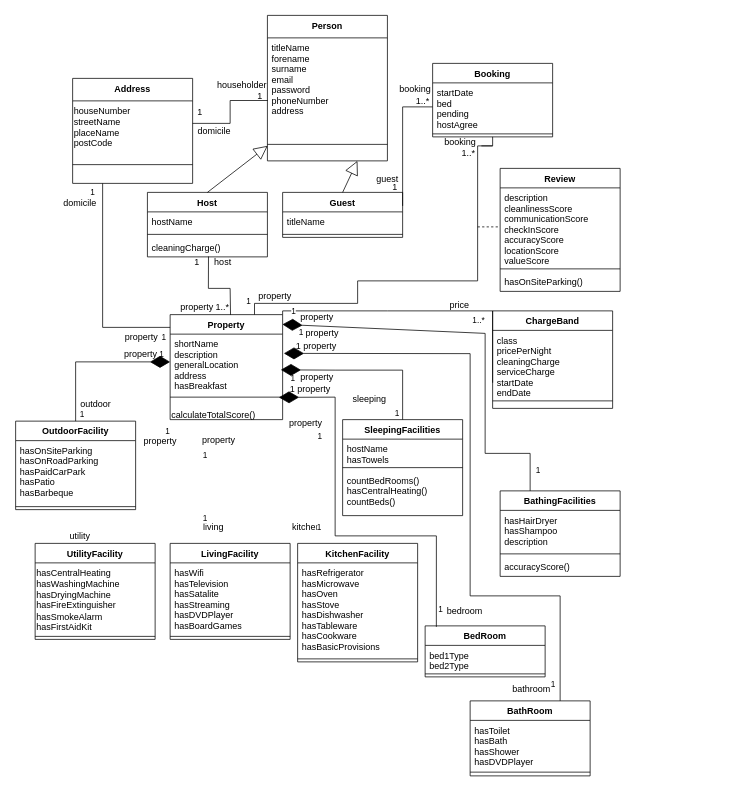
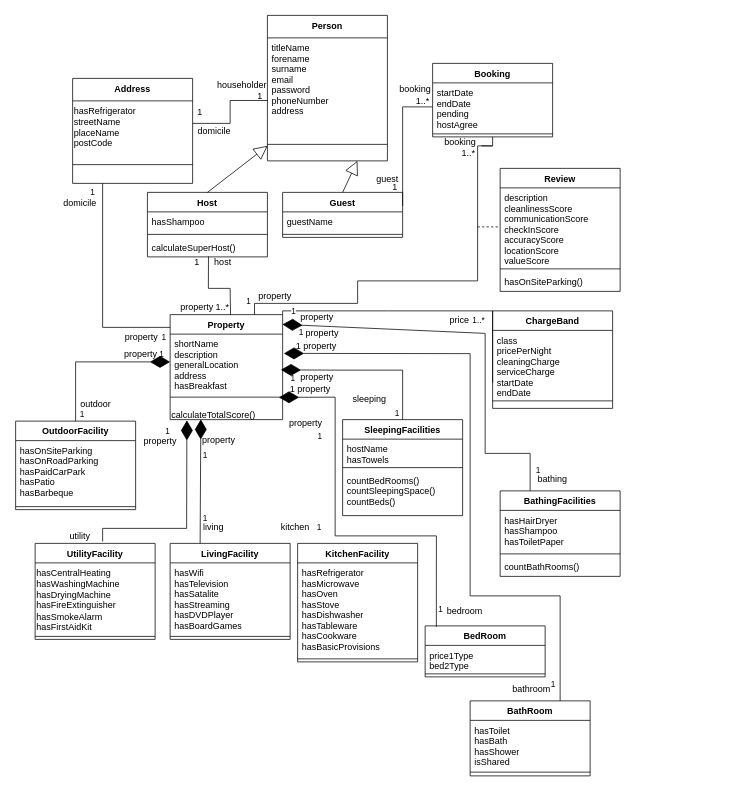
(459, 93) -> (459, 93)
(102, 128) -> (111, 128)
(171, 222) -> (176, 222)
(307, 222) -> (309, 222)
(189, 248) -> (199, 248)
(459, 305) -> (459, 320)
none -> (552, 480)
(384, 481) -> (384, 481)
none -> (200, 490)
(533, 521) -> (533, 521)
(306, 527) -> (295, 527)
none -> (181, 528)
(542, 567) -> (544, 567)
(449, 656) -> (453, 656)
(494, 731) -> (494, 731)
